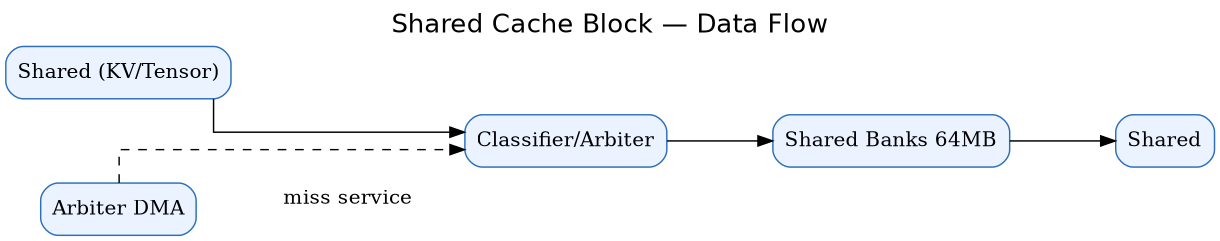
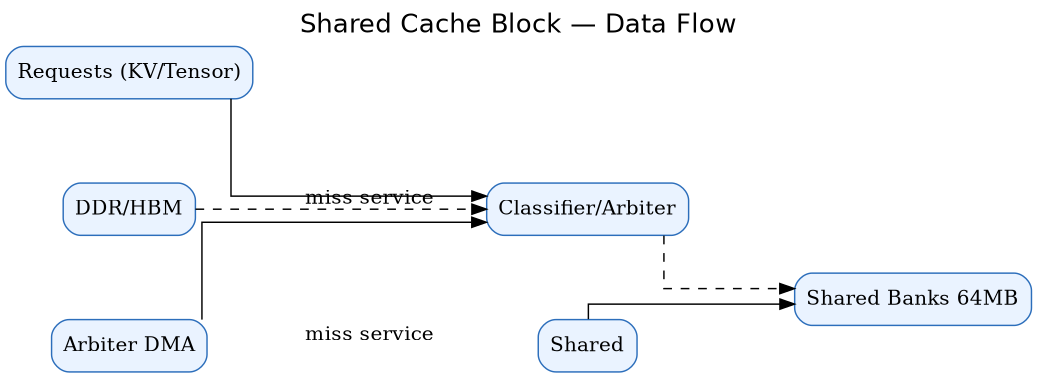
(118, 73) -> (129, 73)
(713, 141) -> (695, 289)
(1055, 141) -> (677, 304)
(268, 150) -> (288, 222)
none -> (129, 209)
